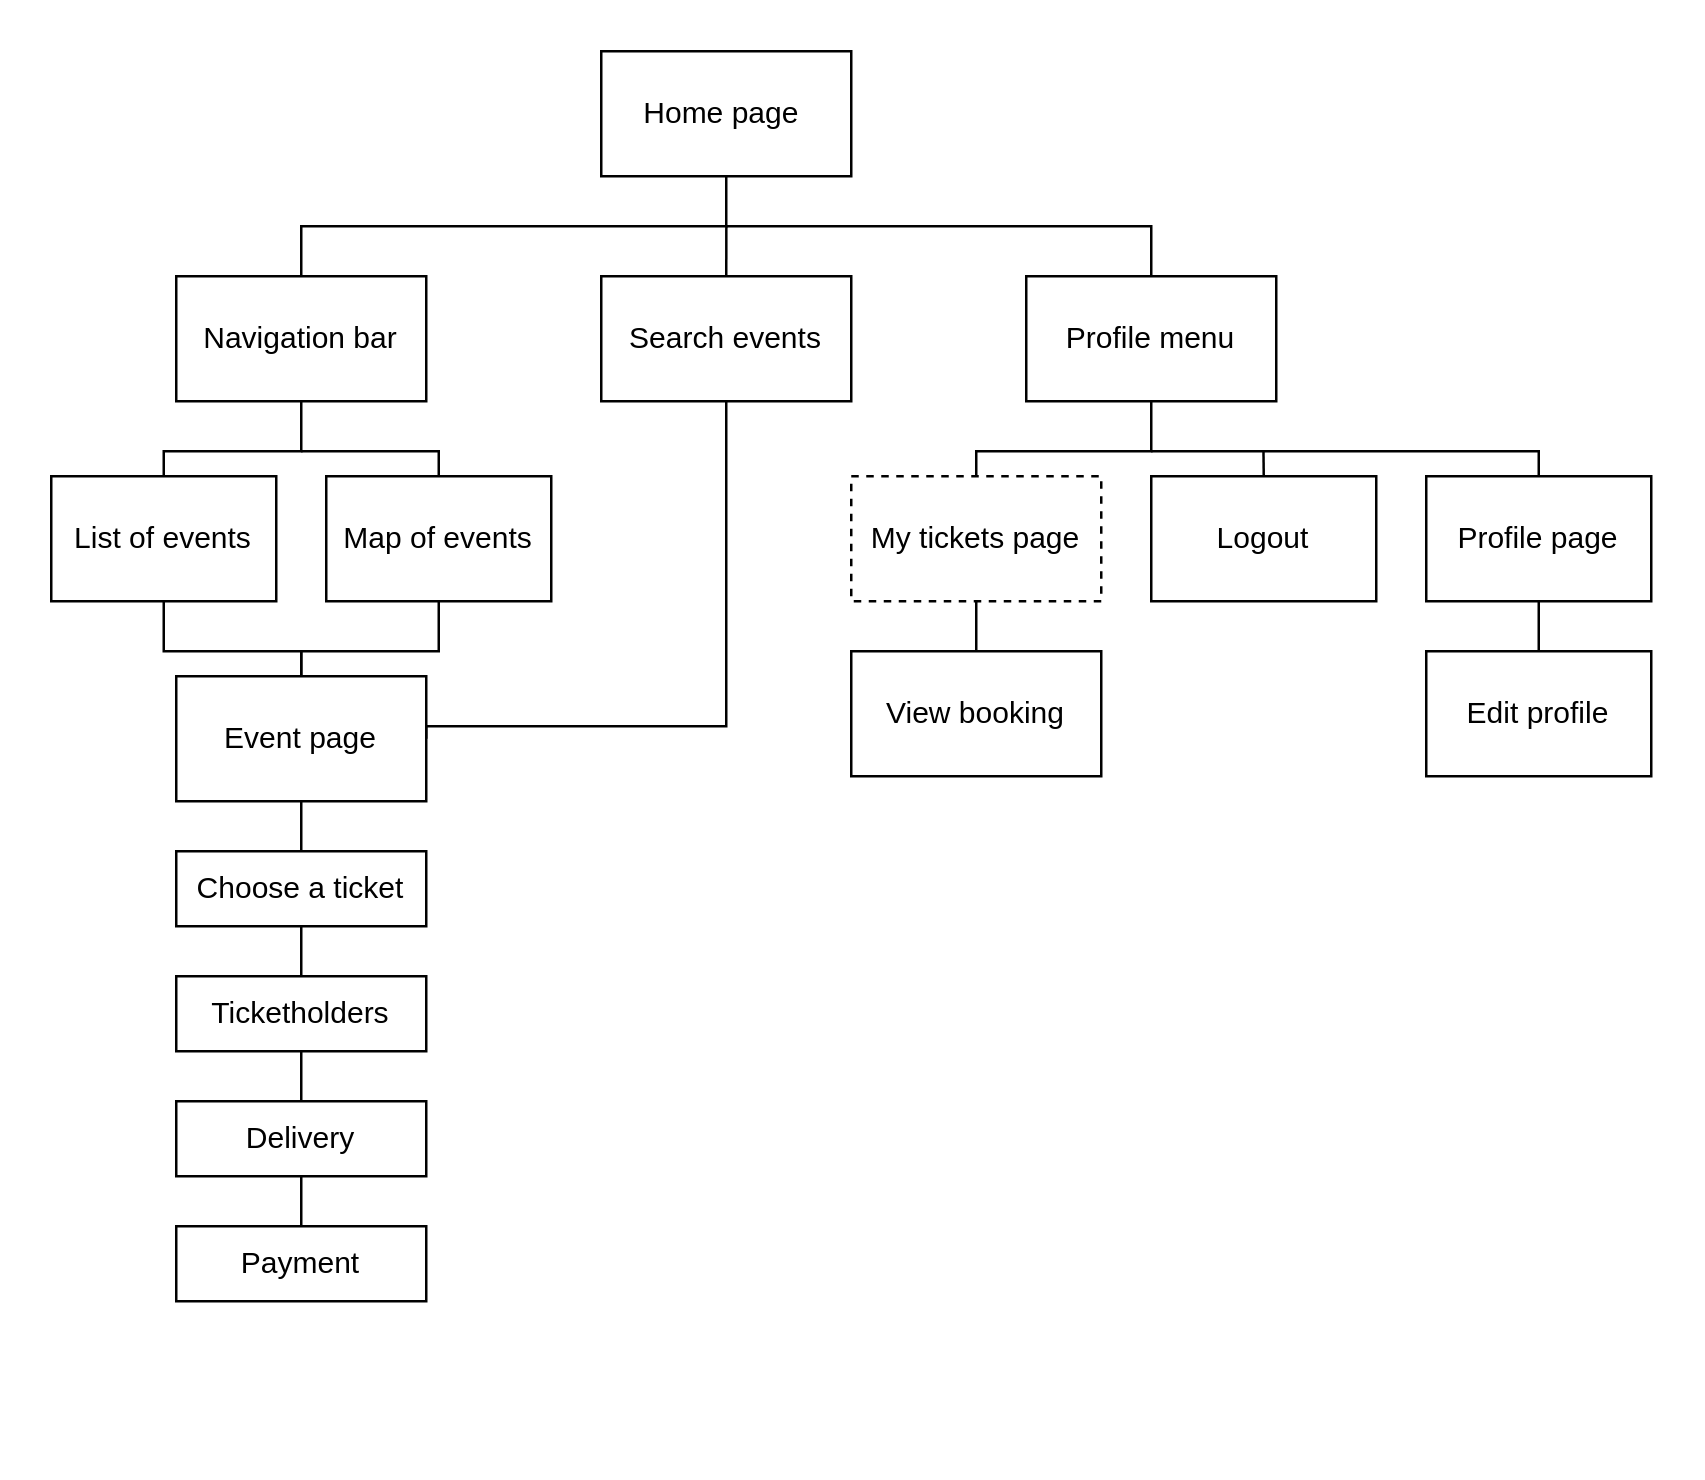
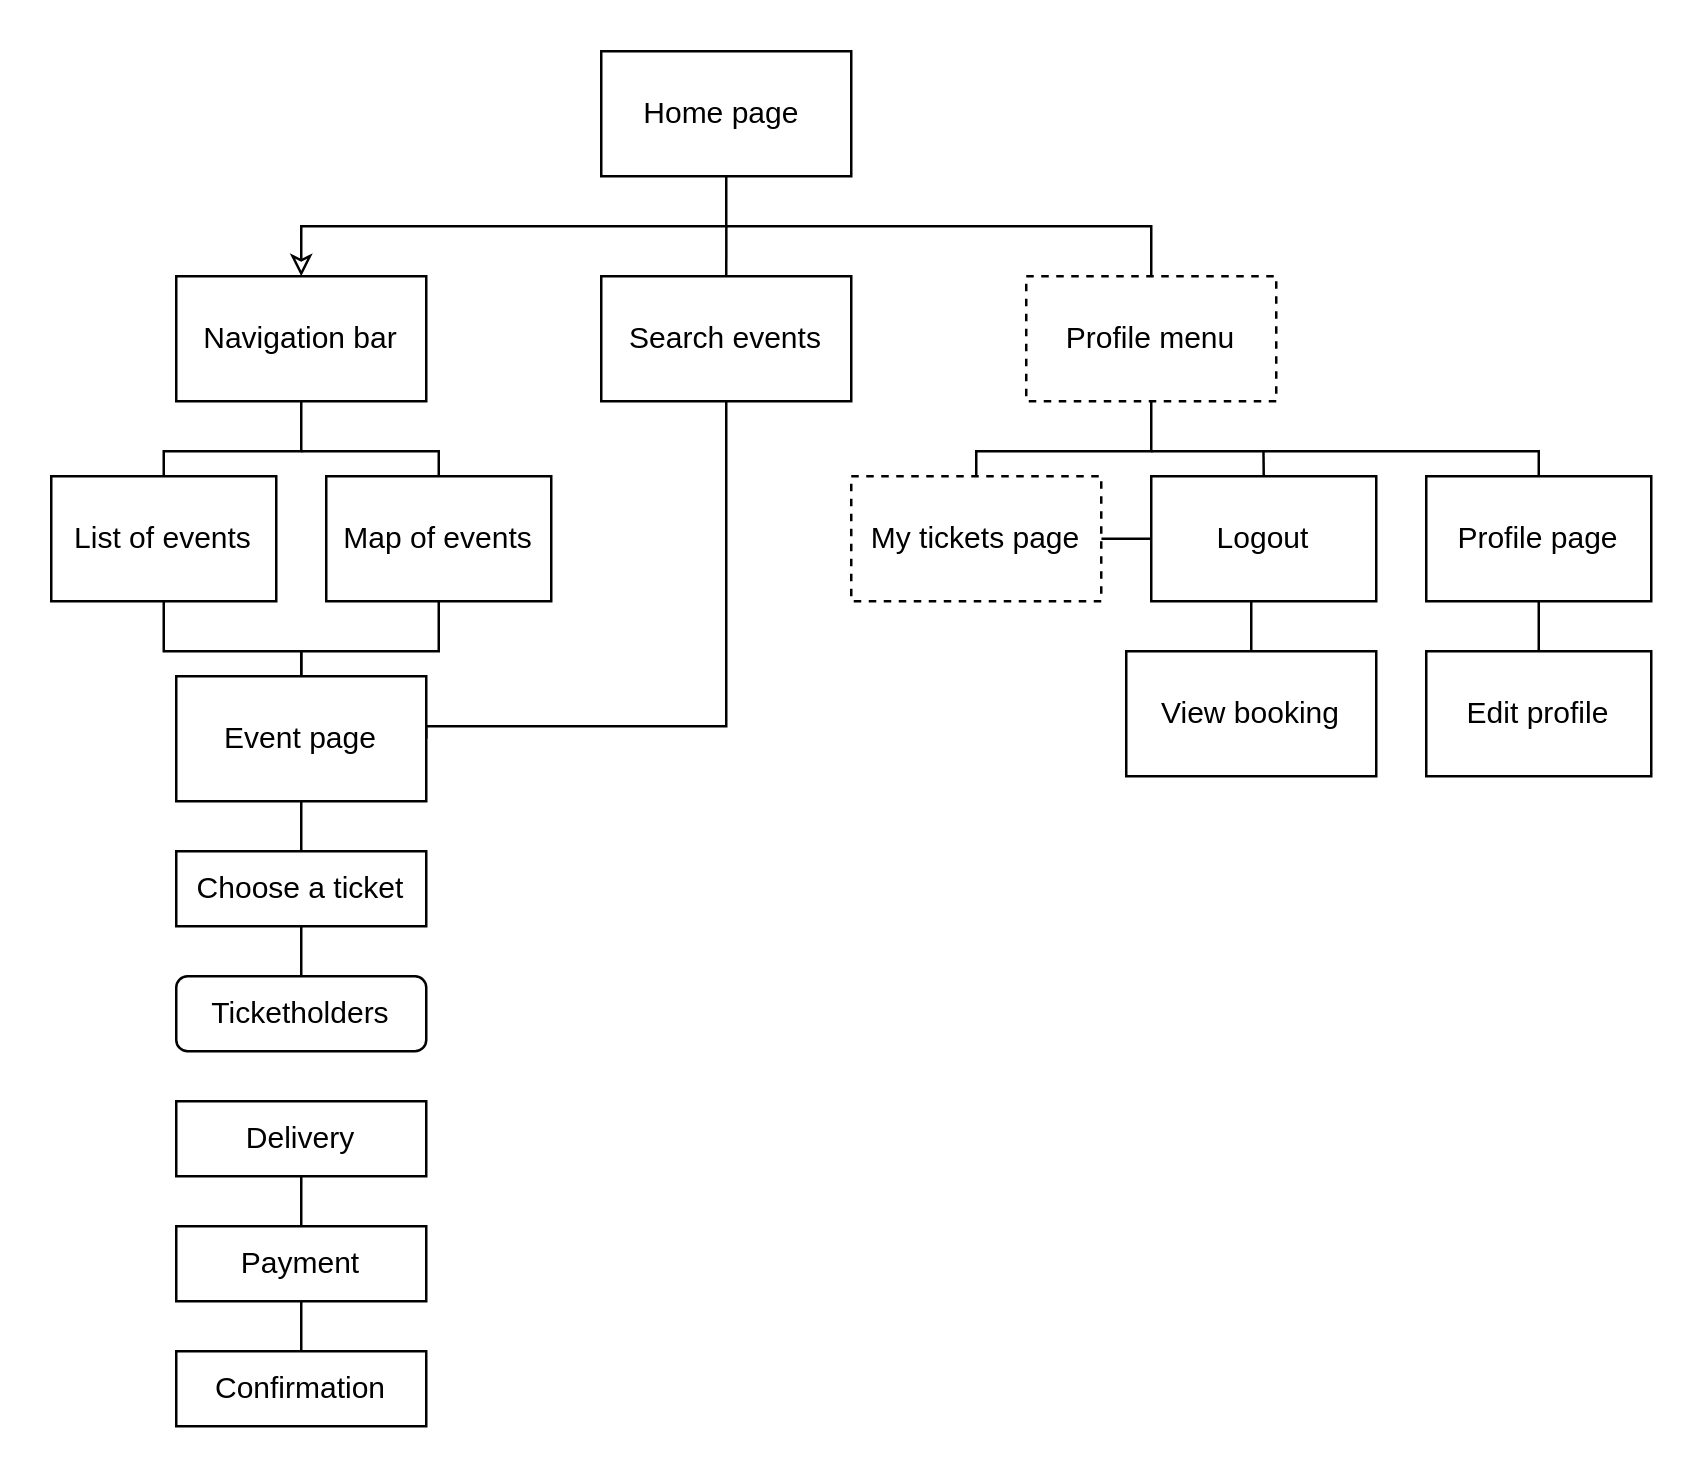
(301, 265) -> (301, 258)
(1151, 339) -> (1151, 339)
(976, 714) -> (1251, 714)
(301, 1014) -> (301, 1014)
(301, 1076) -> none
none -> (301, 1326)
none -> (301, 1389)
